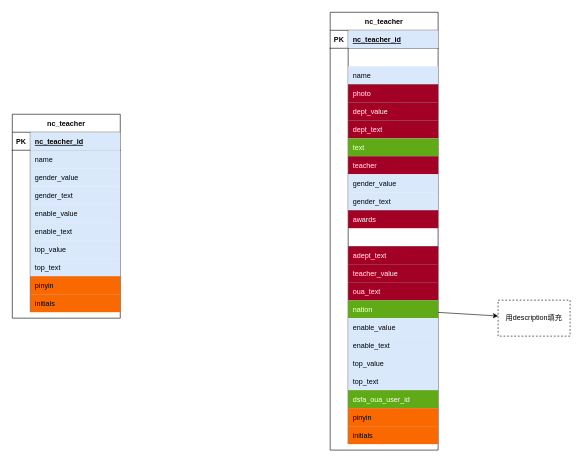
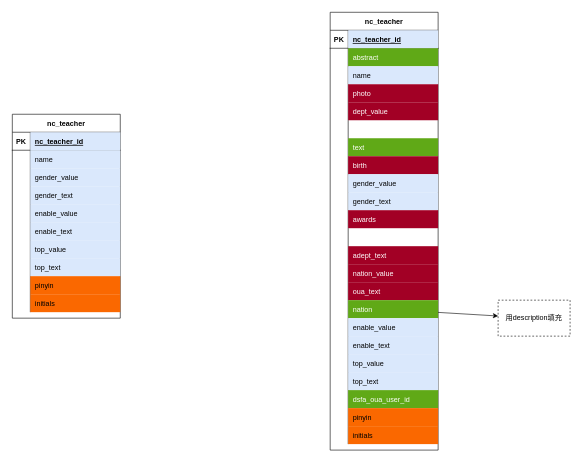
none -> (393, 57)
(393, 129) -> none
(367, 166) -> (362, 166)
(378, 274) -> (375, 274)
